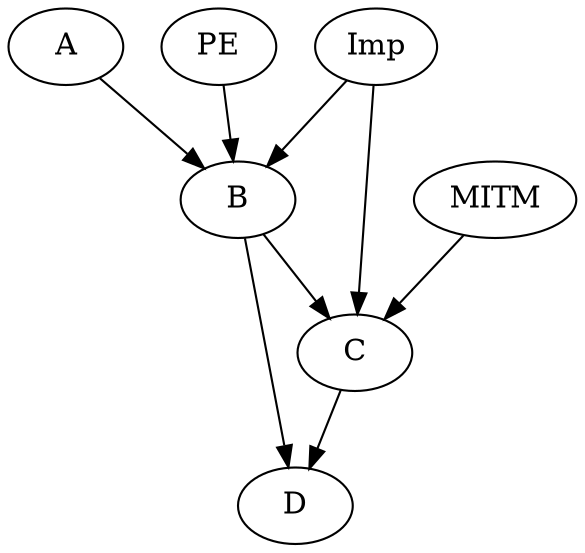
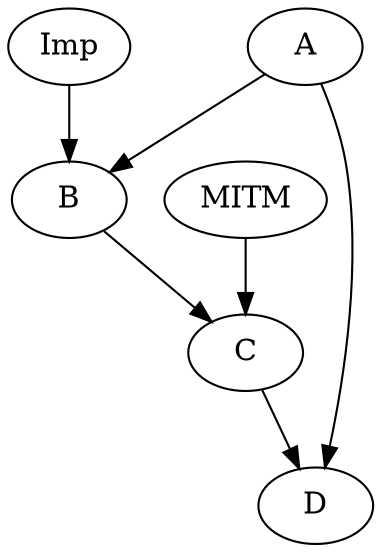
(219, 47) -> none
(366, 189) -> none
(265, 342) -> (352, 264)
